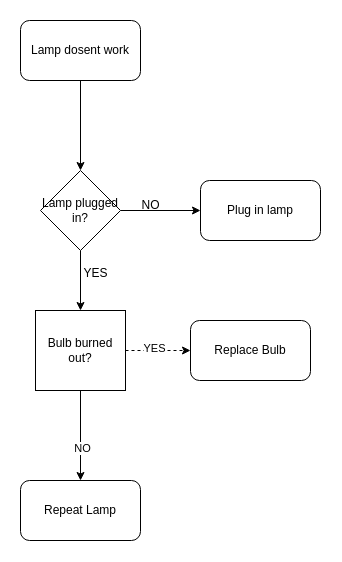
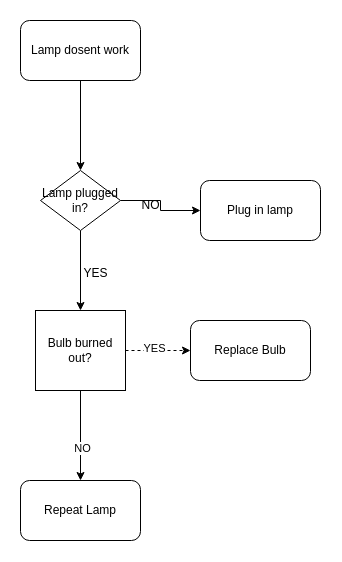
(81, 211) -> (81, 201)
